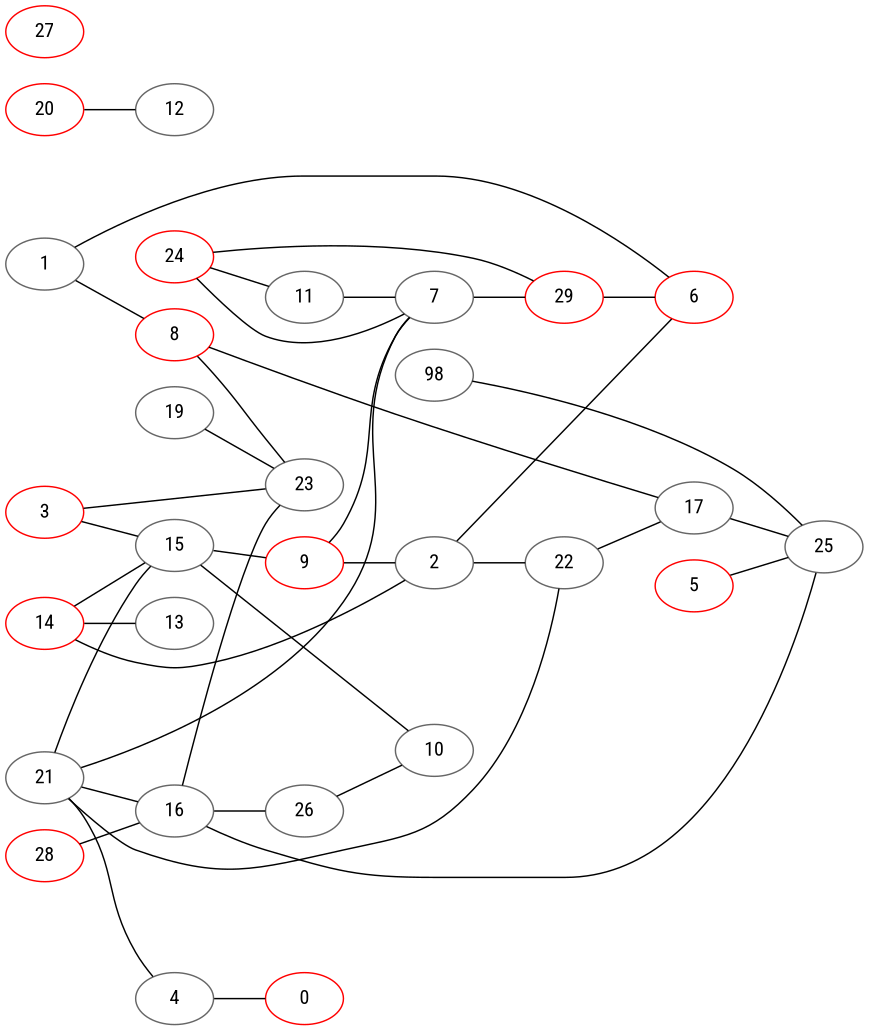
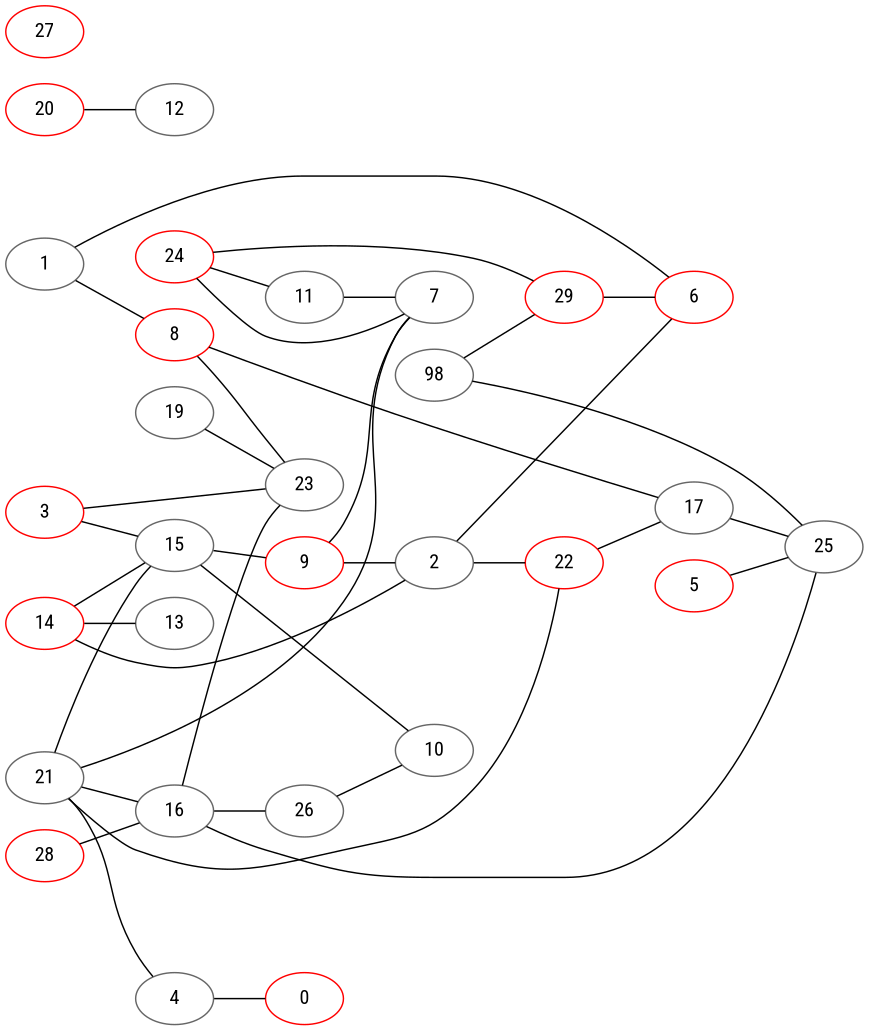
(500, 297) -> (499, 336)
(564, 563) -> (564, 563)
